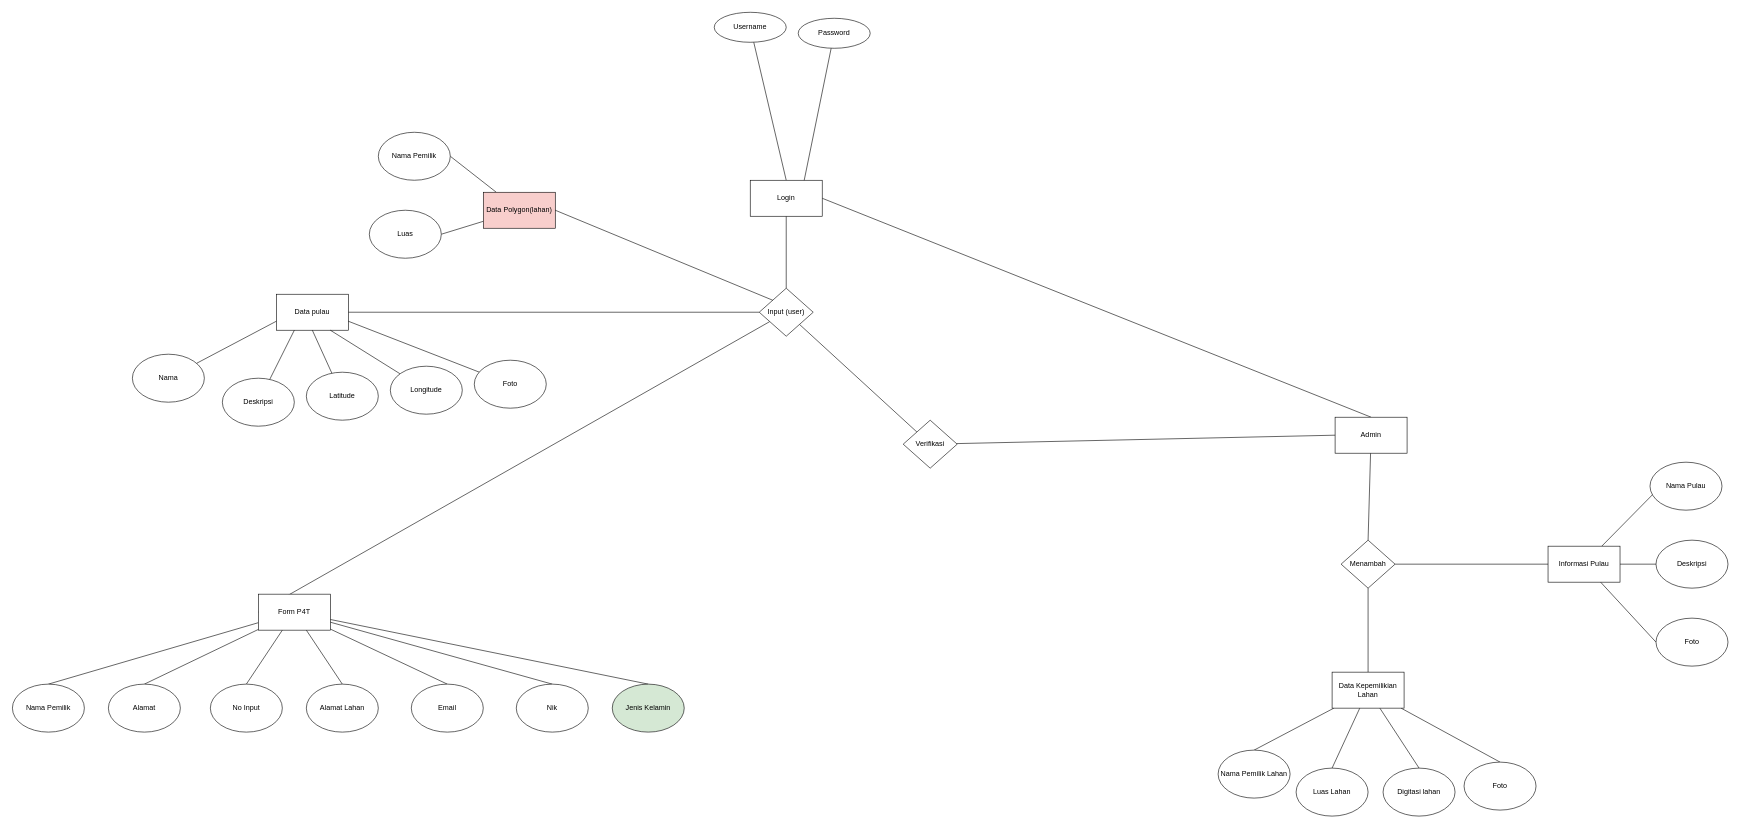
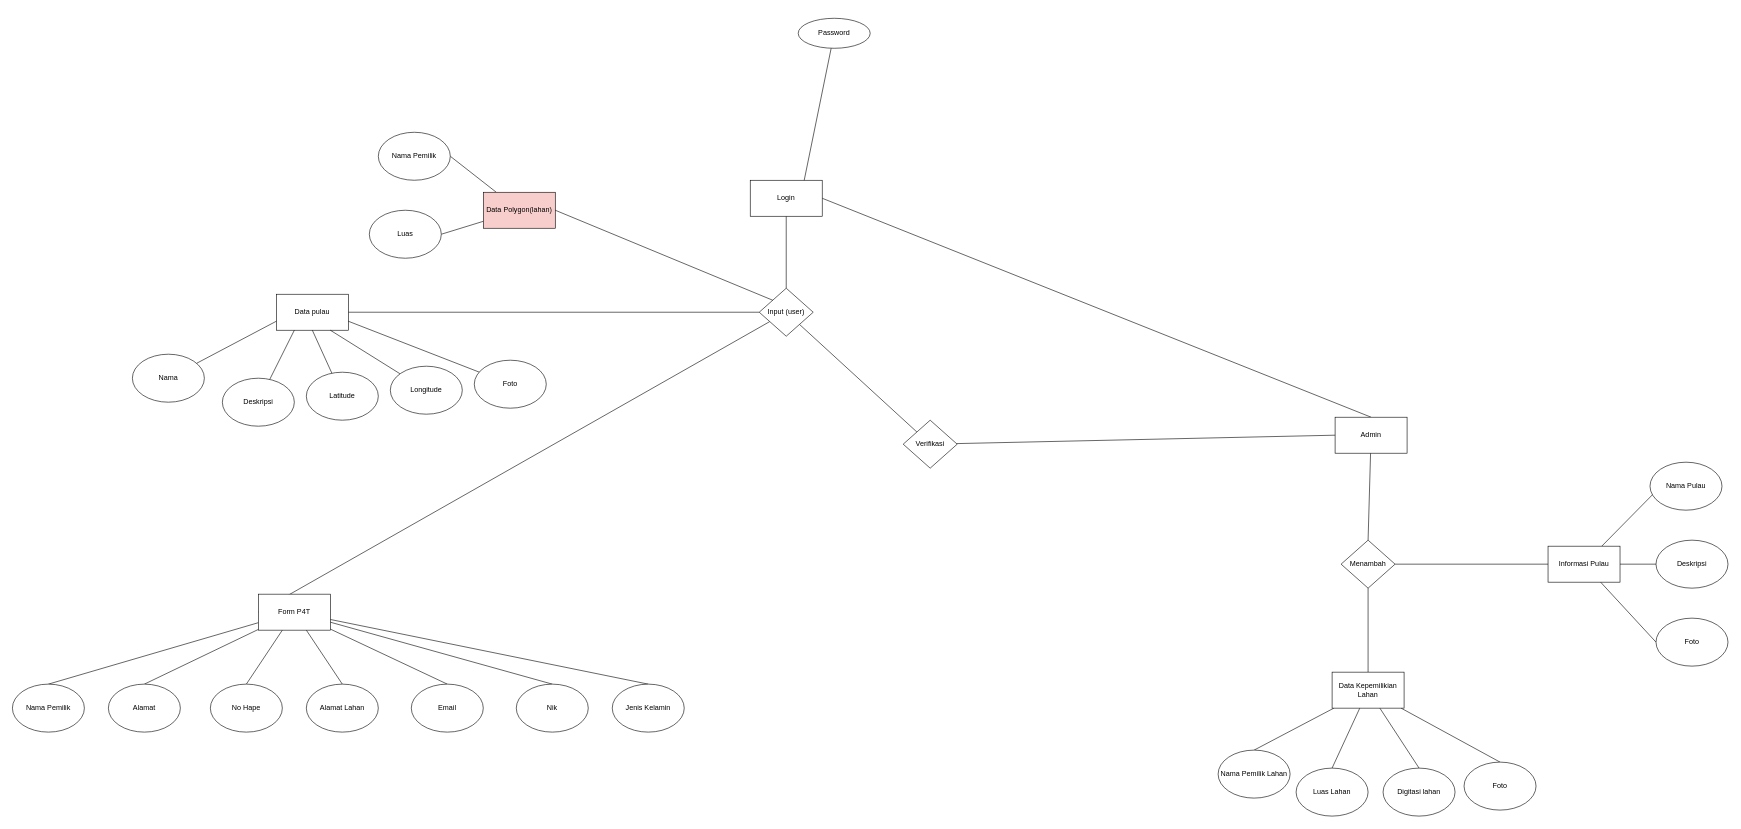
(750, 27) -> none
(770, 112) -> none
(246, 708) -> (246, 708)
(648, 708) -> (648, 708)
